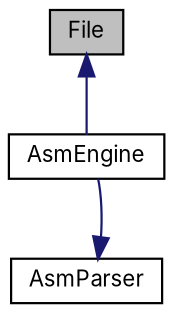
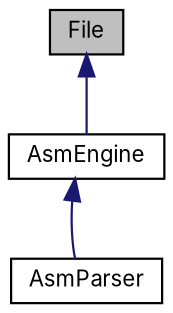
(101, 208) -> (72, 230)
